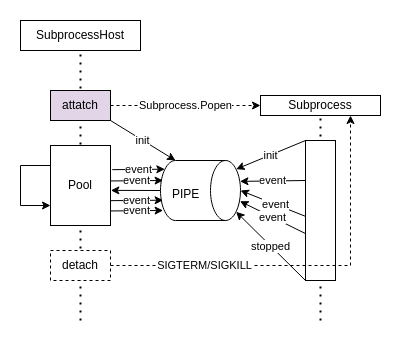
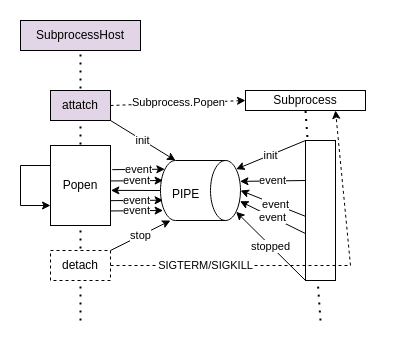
(81, 36) -> (81, 36)
(321, 106) -> (306, 101)
(81, 186) -> (81, 186)
none -> (138, 237)
